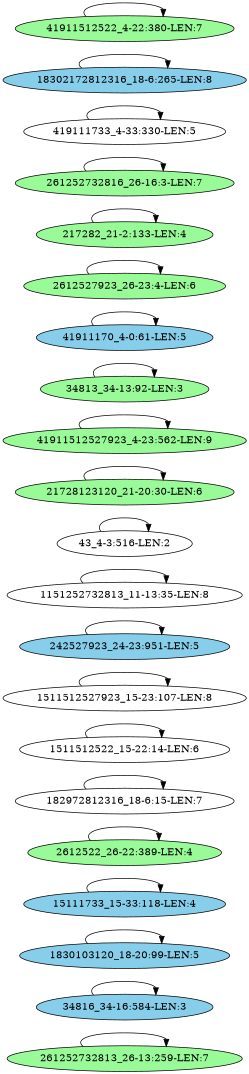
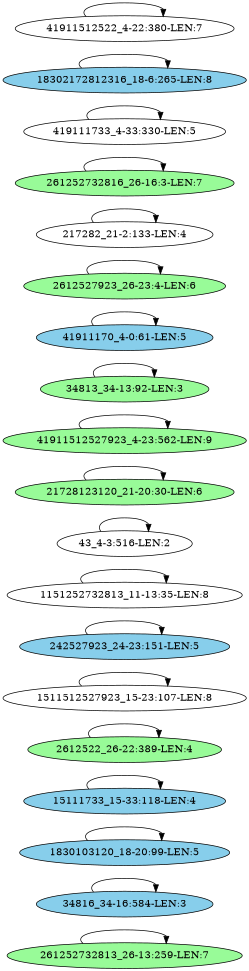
(125, 29) -> (125, 29)
(125, 235) -> (125, 235)
(125, 647) -> (125, 647)
(125, 750) -> none
(125, 801) -> none
